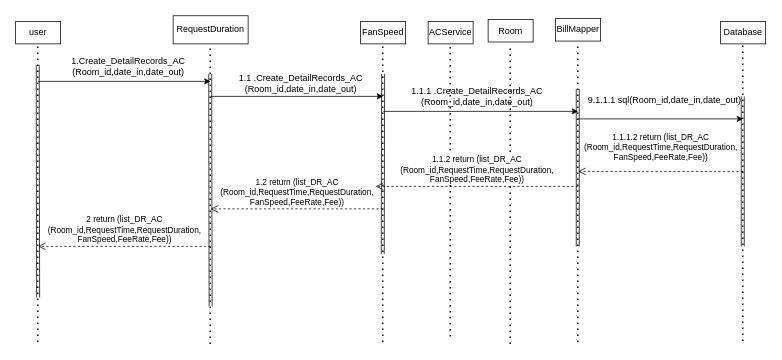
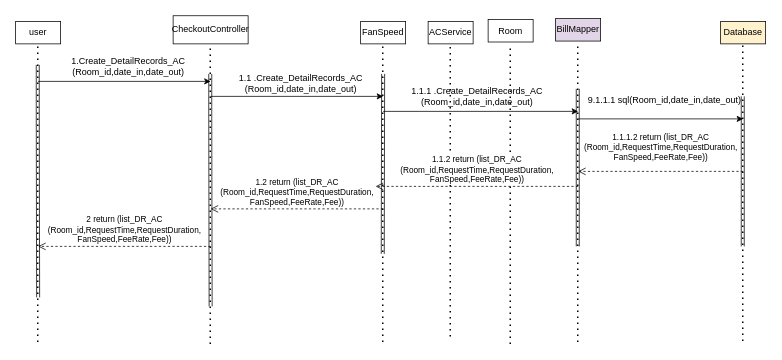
(210, 30) -> (210, 30)
(578, 30) -> (578, 30)
(743, 33) -> (743, 33)
